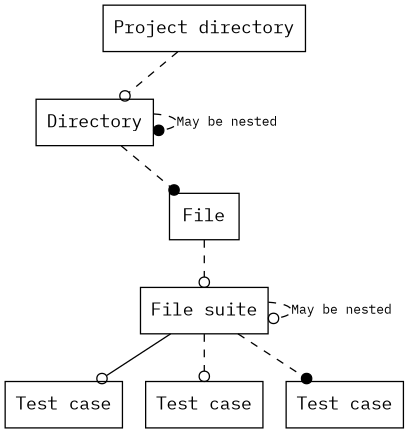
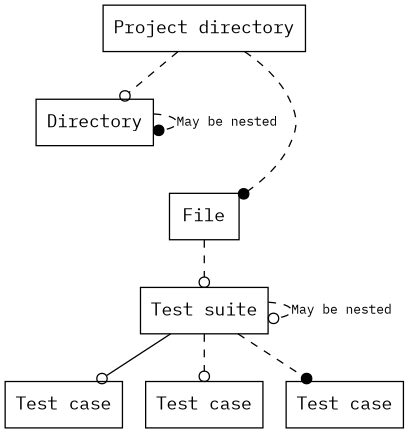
(146, 166) -> (296, 120)
(204, 311) -> (204, 311)
